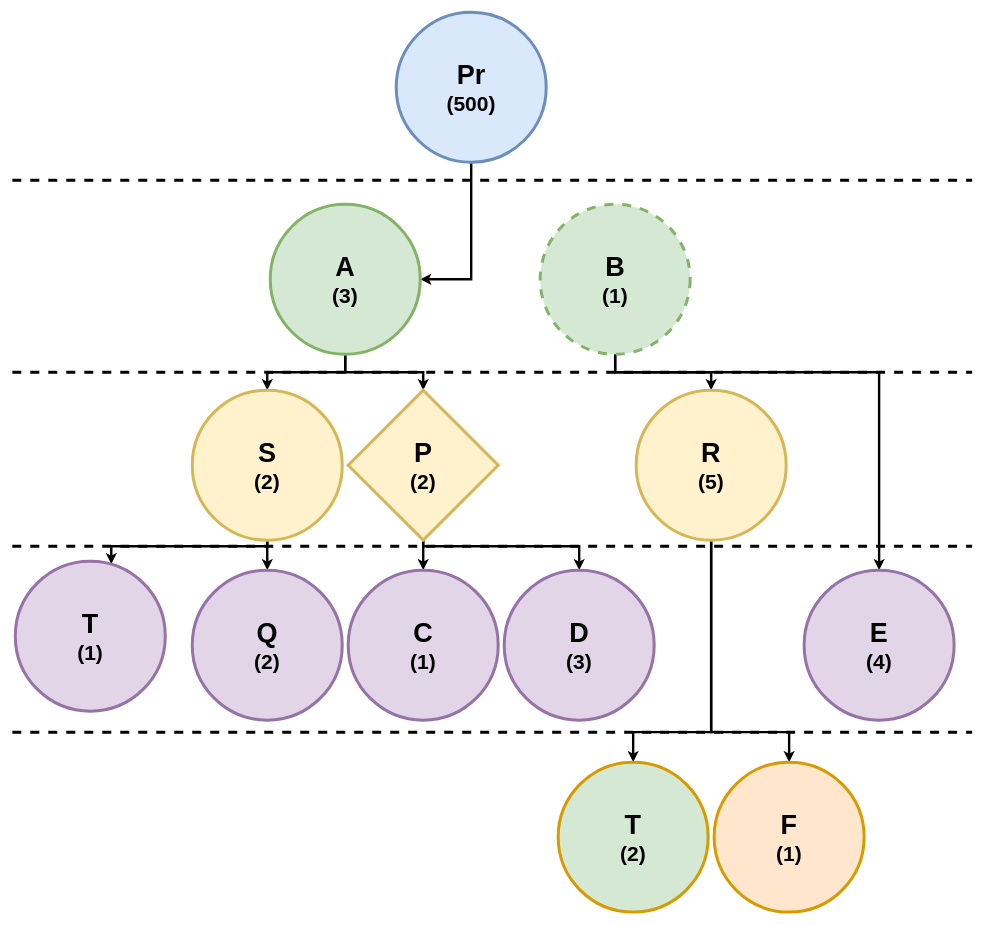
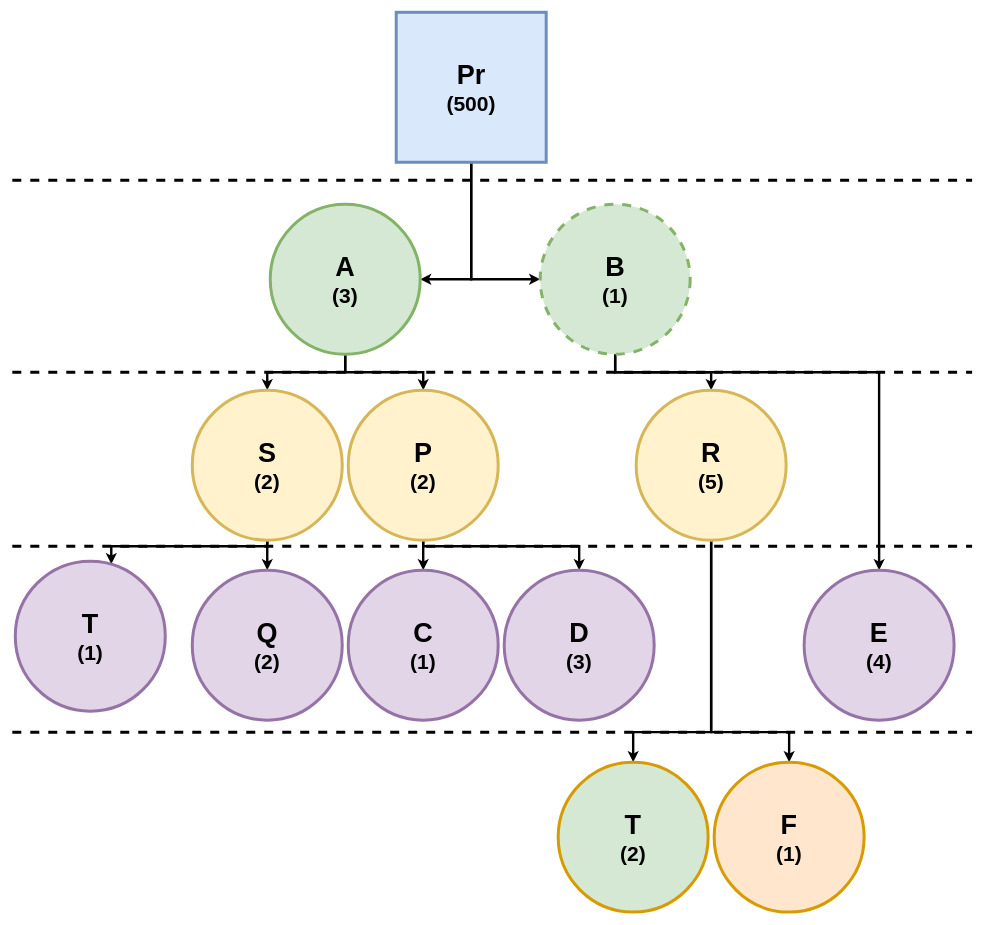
(471, 87) -> (471, 87)
none -> (503, 279)
(423, 465) -> (423, 465)
